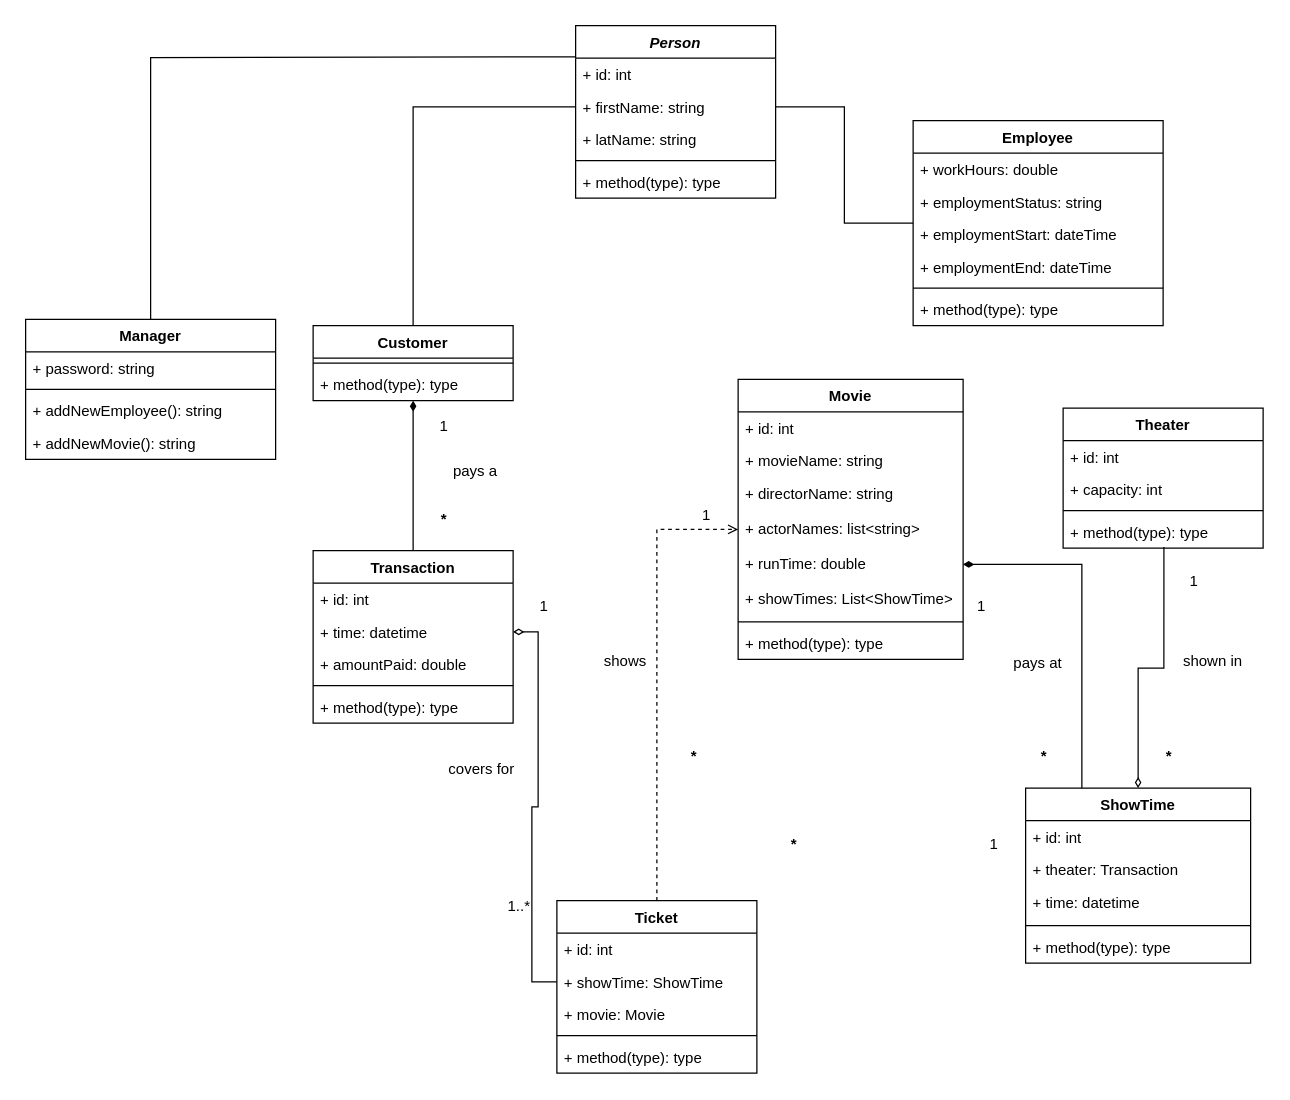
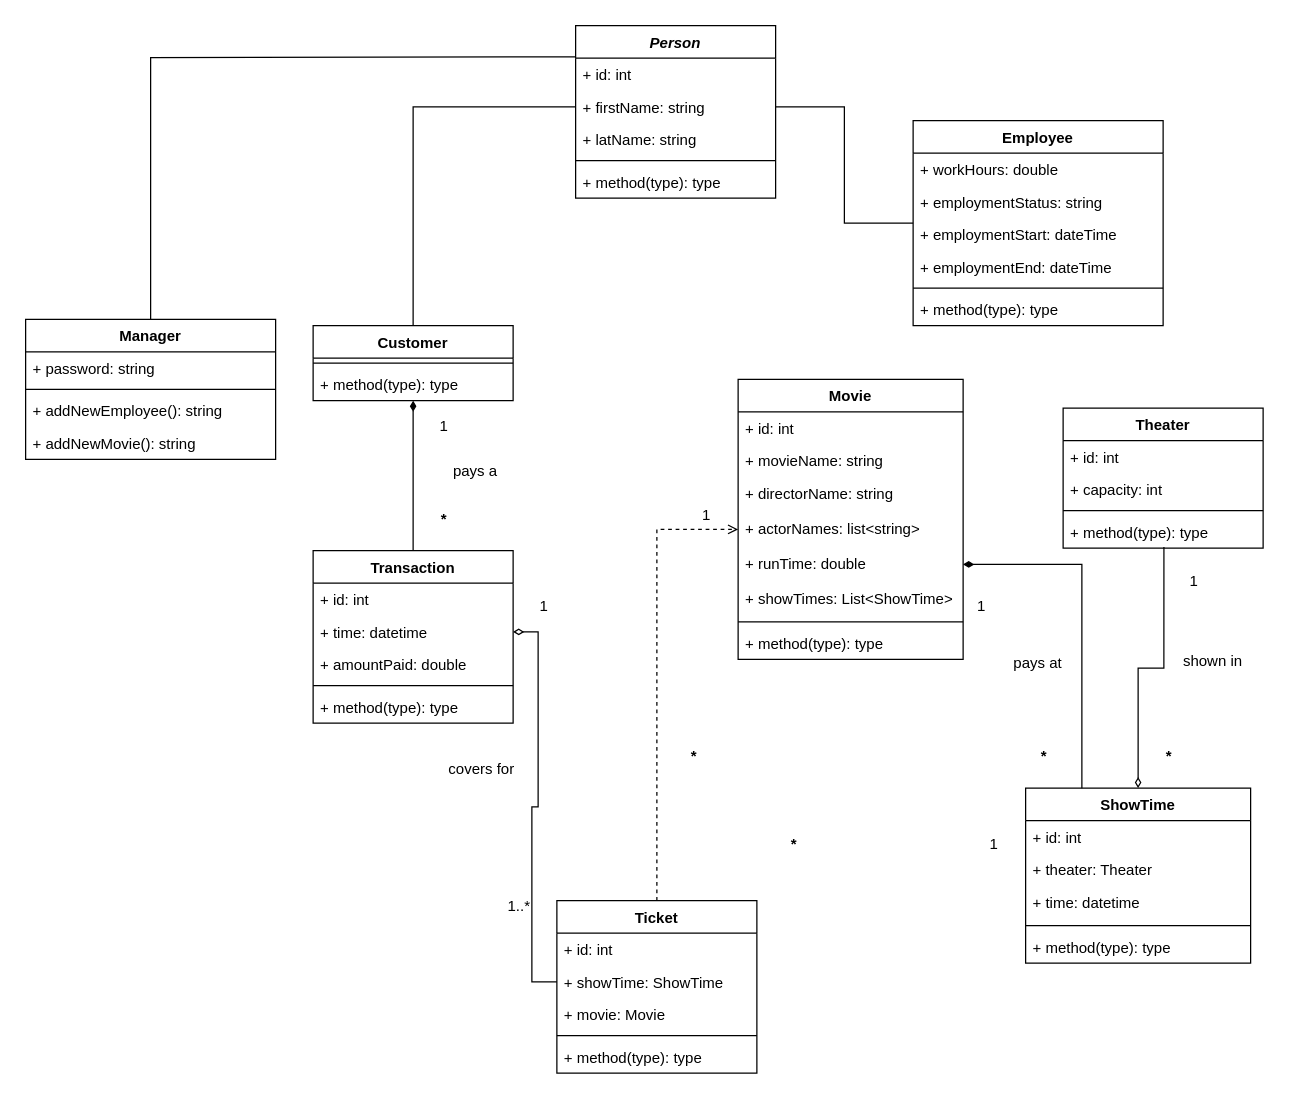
(626, 662) -> none
(1117, 870) -> (1102, 870)
